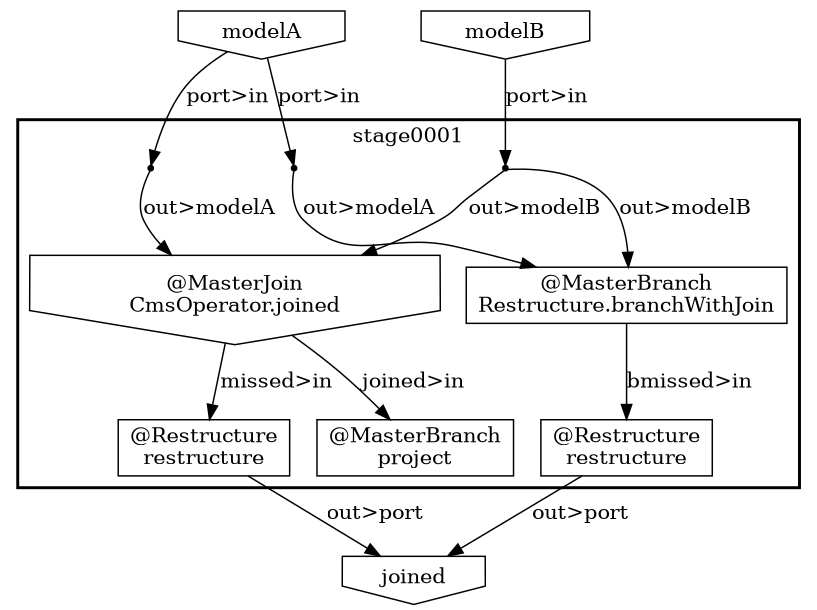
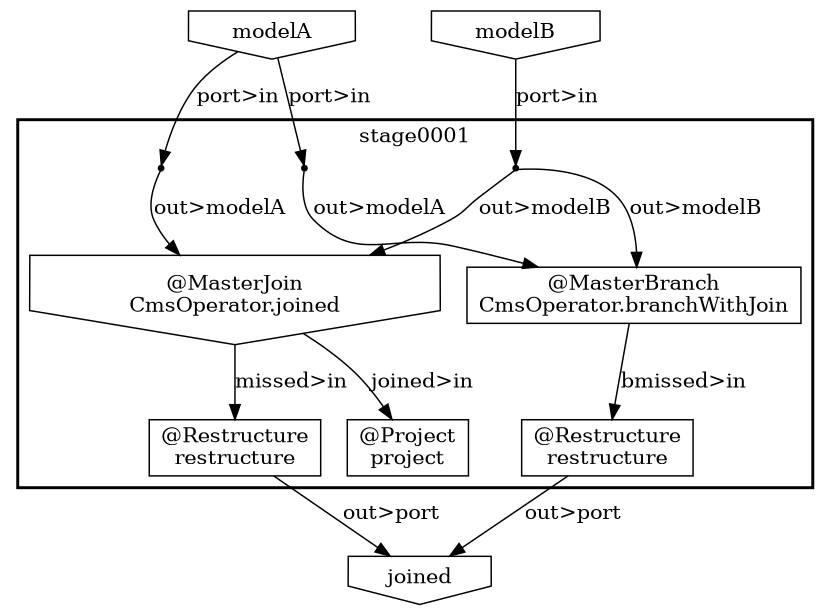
(627, 295) -> (634, 295)
(415, 448) -> (408, 448)
